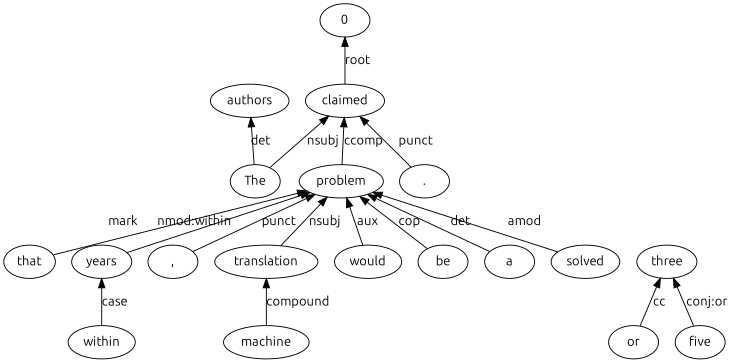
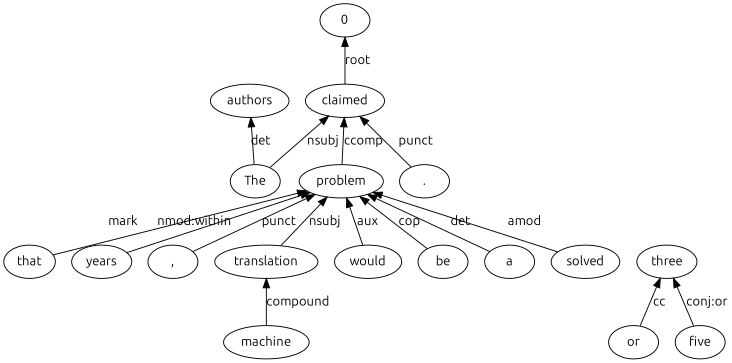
(102, 342) -> none
